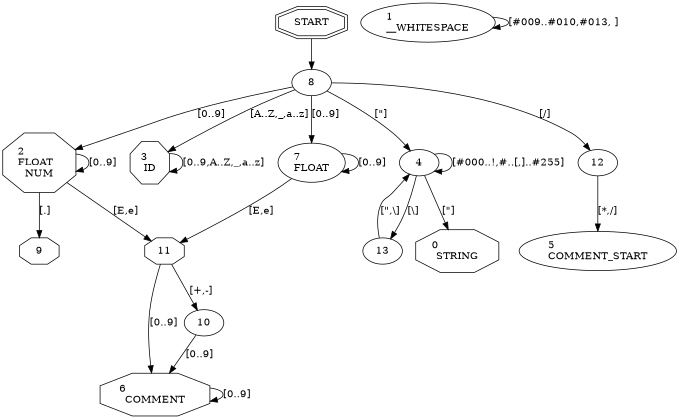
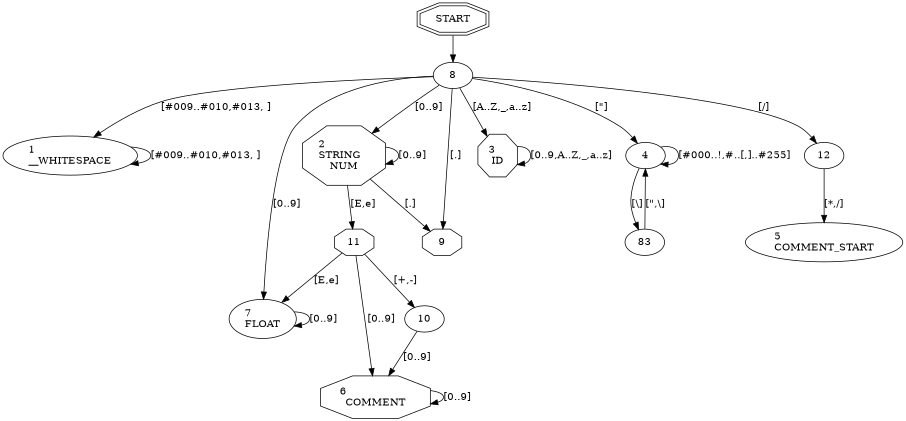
none -> (262, 87)
none -> (448, 155)
(39, 163) -> (344, 156)
(240, 211) -> (315, 275)
(383, 251) -> (645, 242)
(457, 251) -> none
